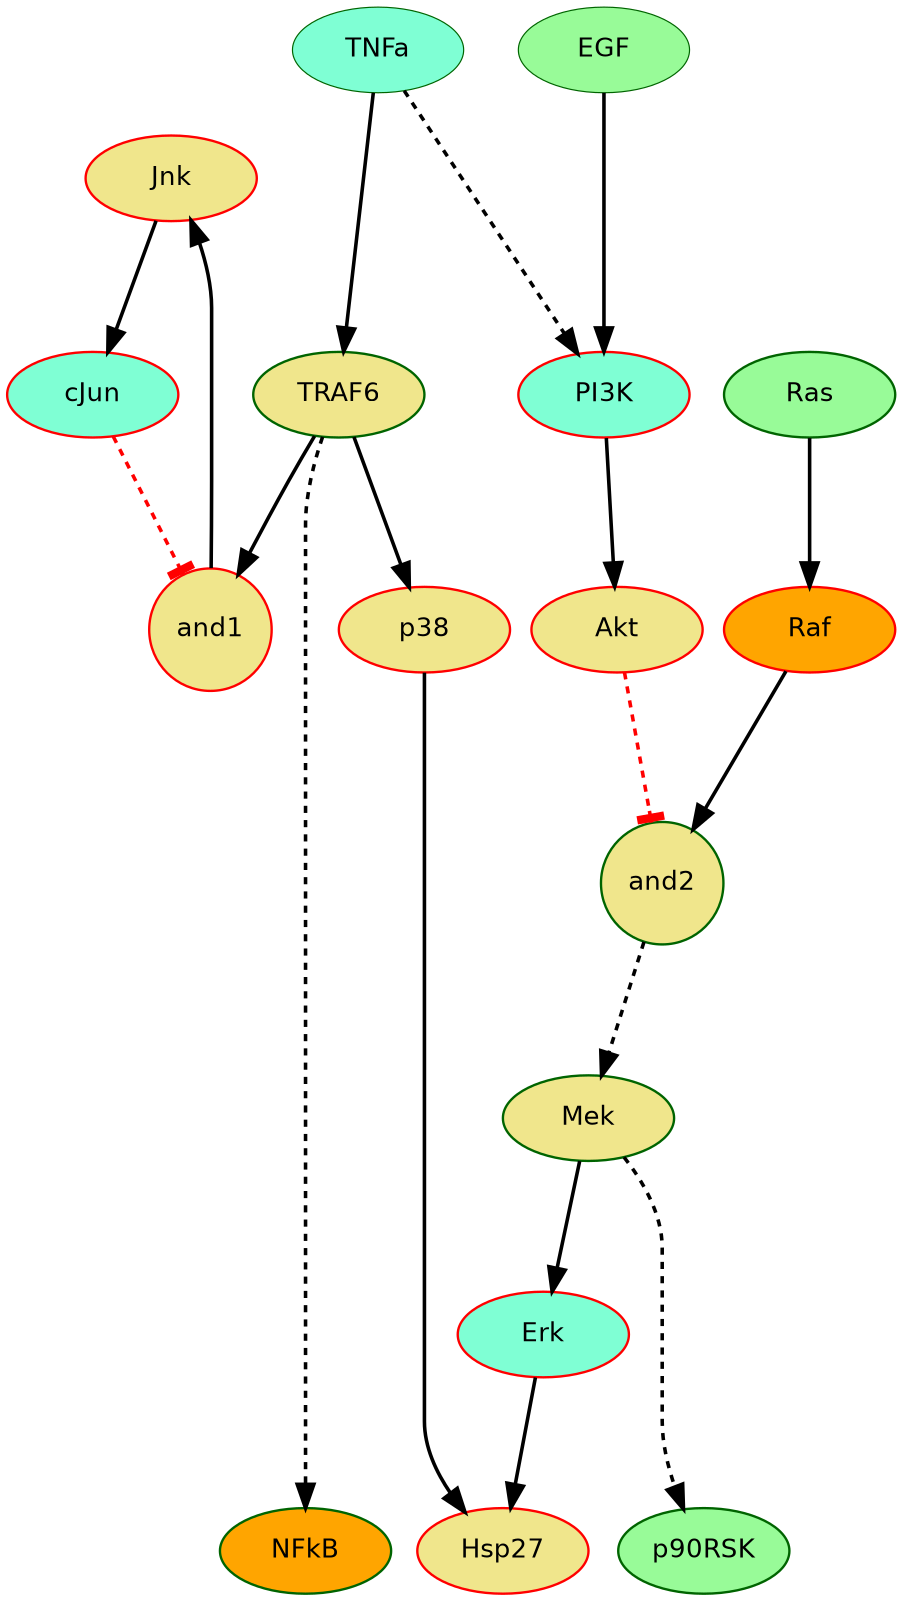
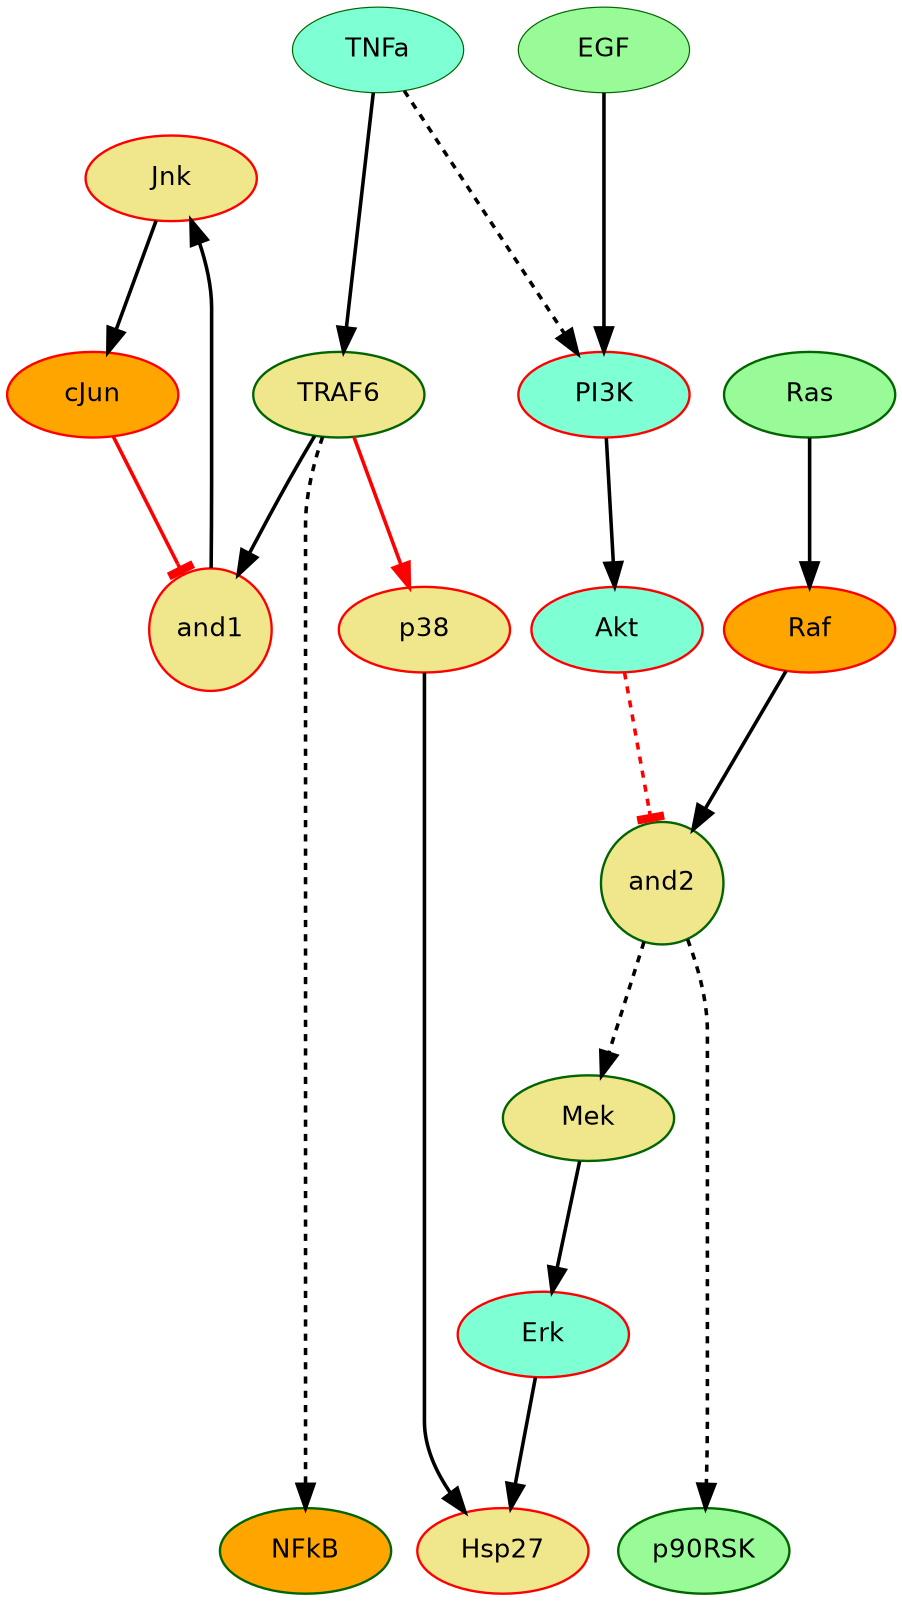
(93, 395) -> (93, 395)
(145, 500) -> (145, 500)
(377, 501) -> (377, 501)
(617, 630) -> (617, 630)
(662, 1318) -> (707, 1210)
